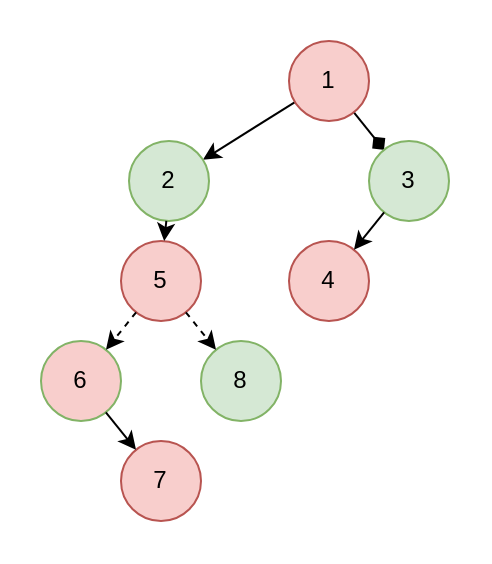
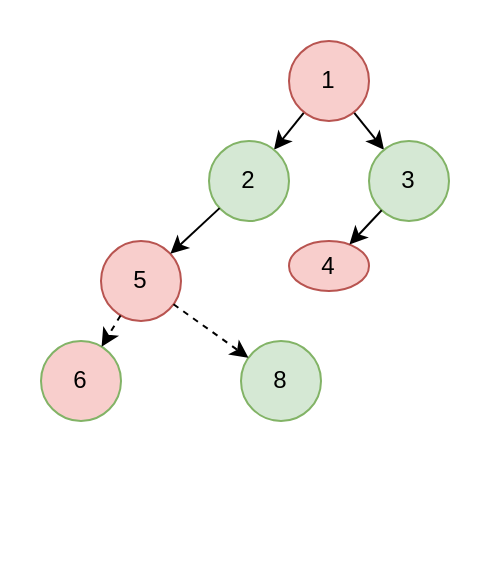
(374, 137) -> (374, 137)
(169, 181) -> (249, 181)
(161, 281) -> (141, 281)
(329, 281) -> (329, 266)
(241, 381) -> (281, 381)
(117, 426) -> none
(161, 481) -> none
